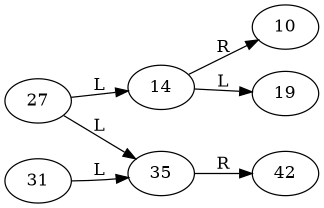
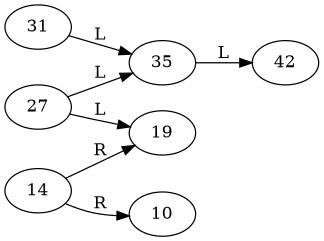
(223, 82) -> (100, 151)
(93, 95) -> (94, 119)
(223, 164) -> (224, 54)
